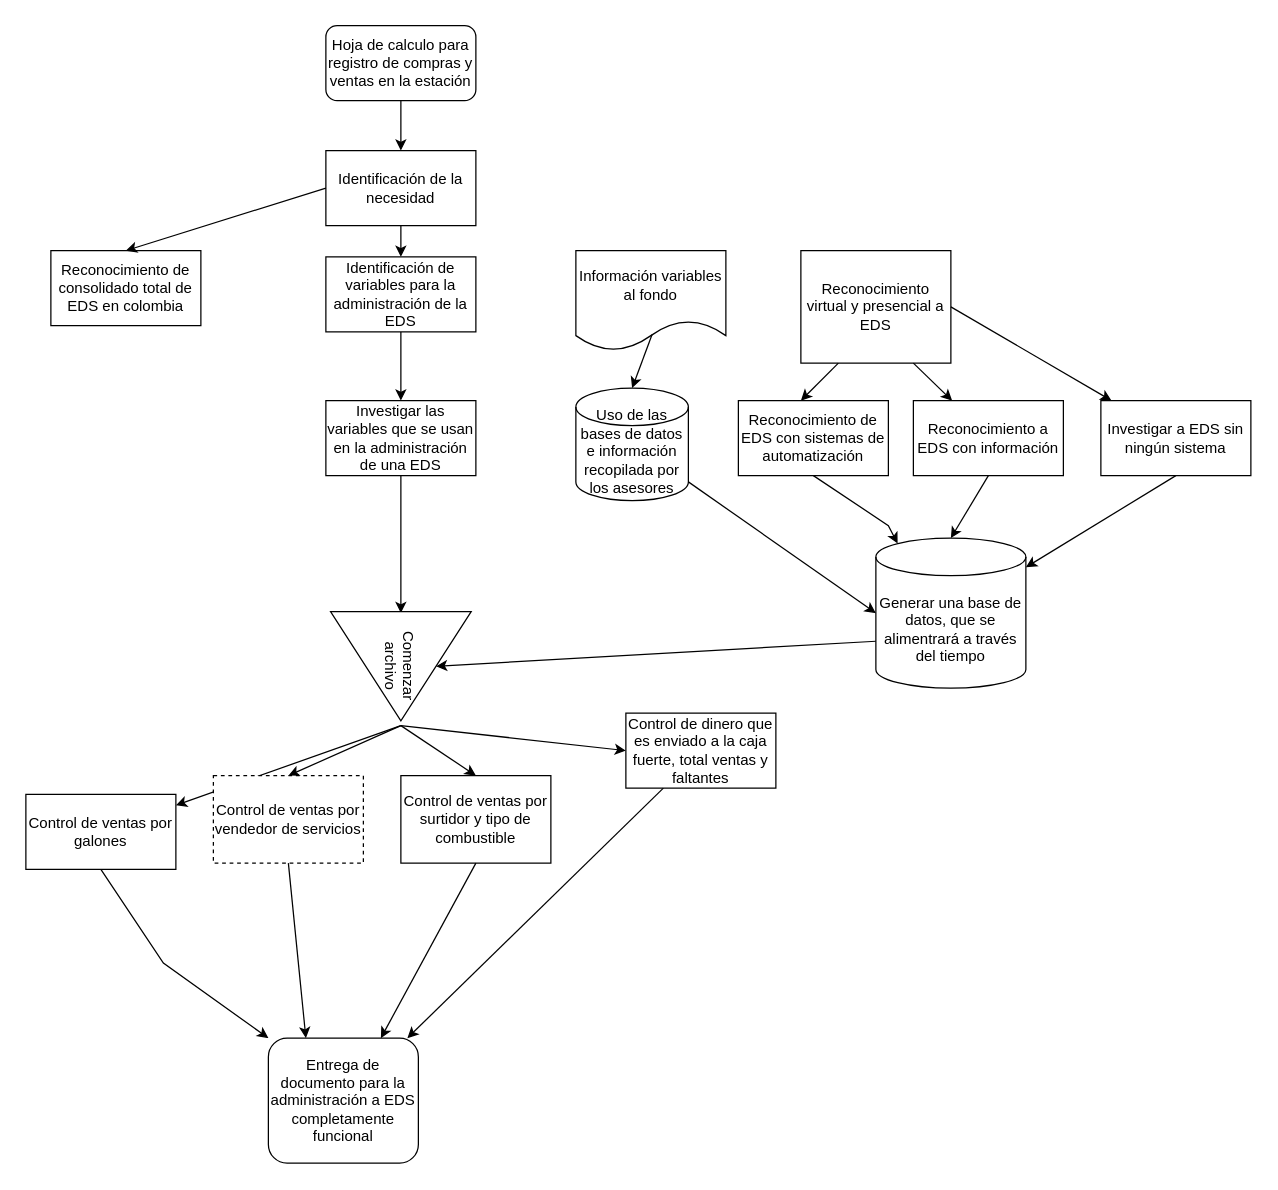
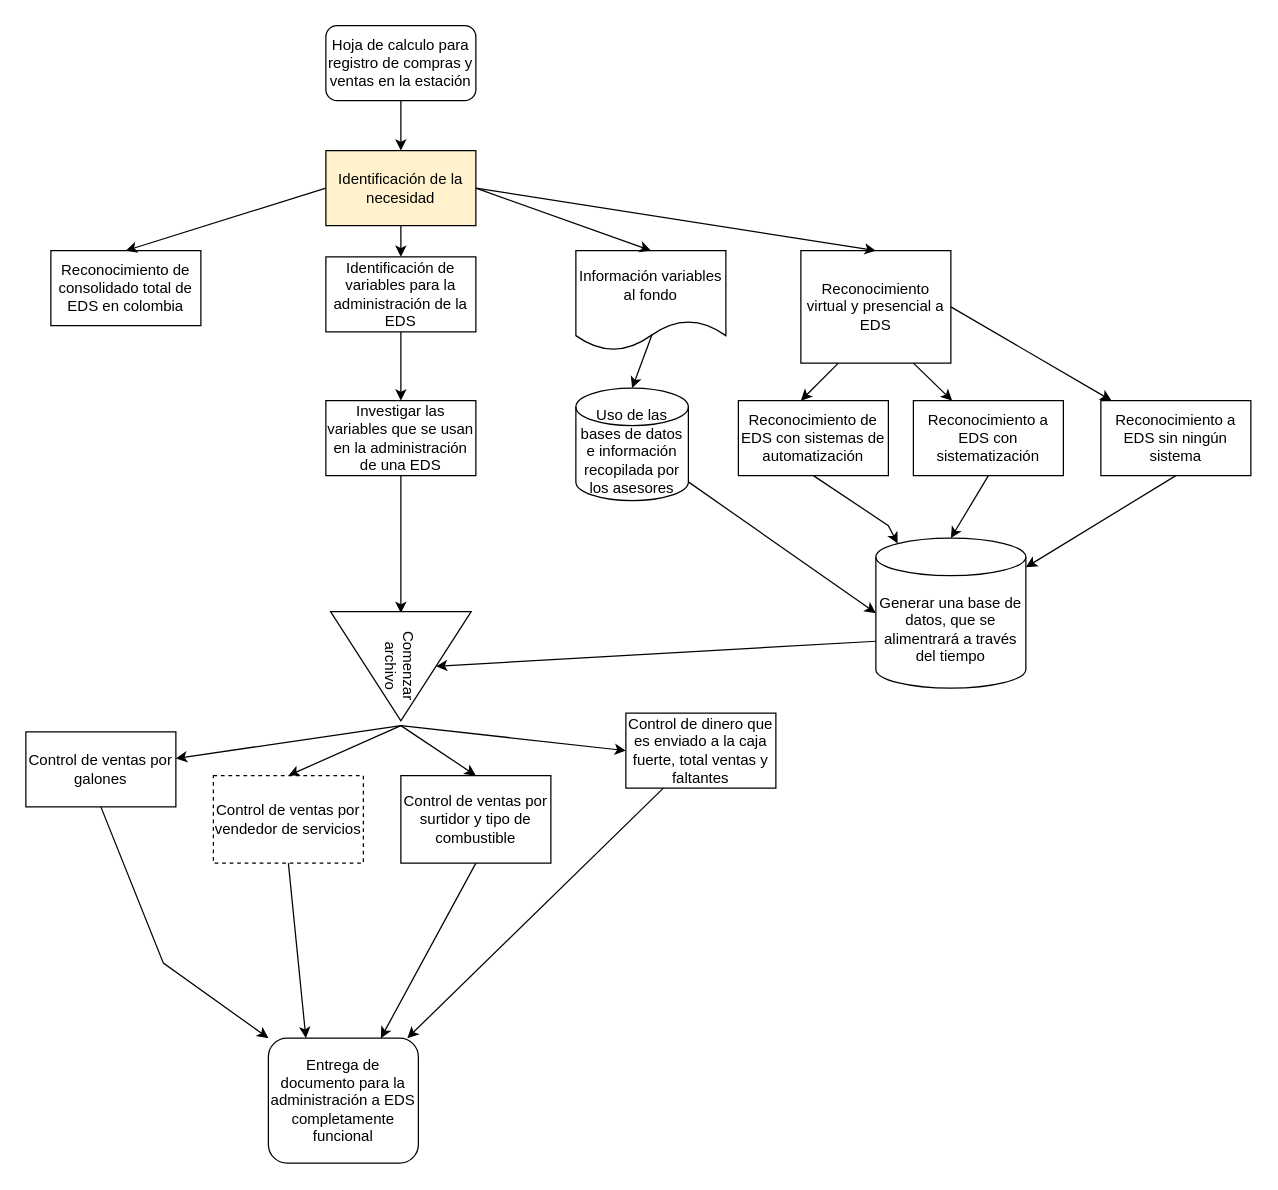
(401, 188) -> (401, 188)
none -> (675, 219)
none -> (564, 220)
(988, 438) -> (988, 438)
(1176, 438) -> (1176, 438)
(101, 832) -> (101, 769)
